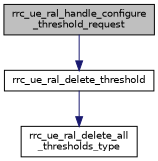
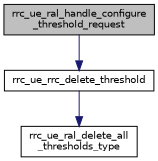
(79, 81) -> (79, 81)
